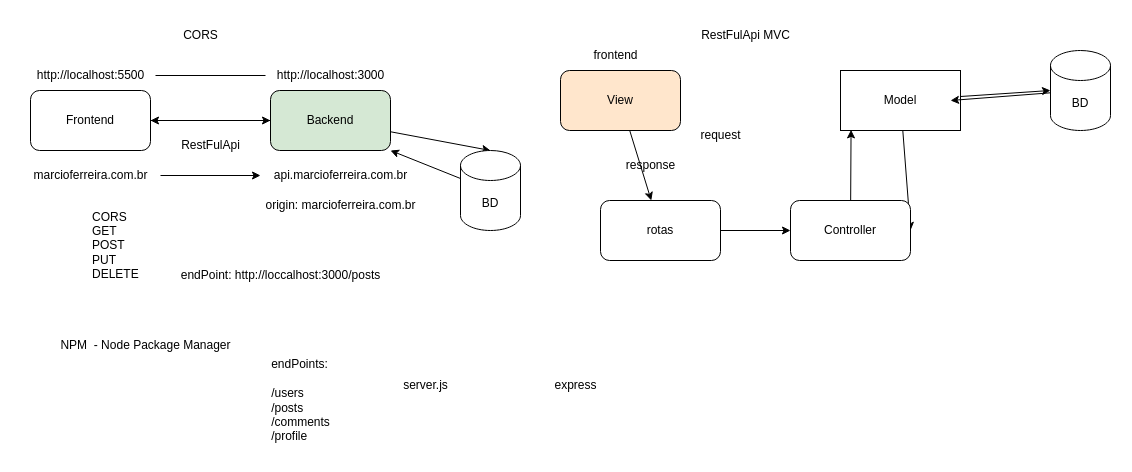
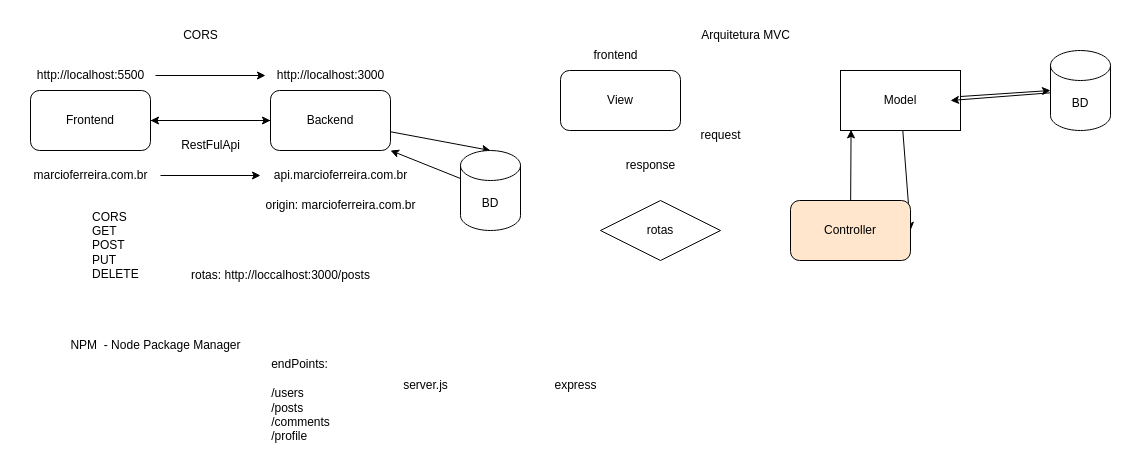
(746, 36) -> (746, 36)
(260, 76) -> (257, 76)
(621, 101) -> (621, 101)
(331, 121) -> (331, 121)
(640, 162) -> none
(661, 231) -> (661, 231)
(752, 231) -> none
(851, 231) -> (851, 231)
(281, 276) -> (281, 276)
(146, 346) -> (156, 346)
